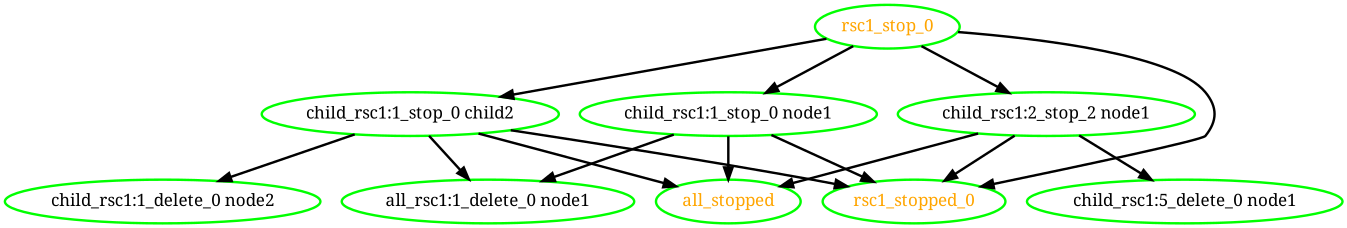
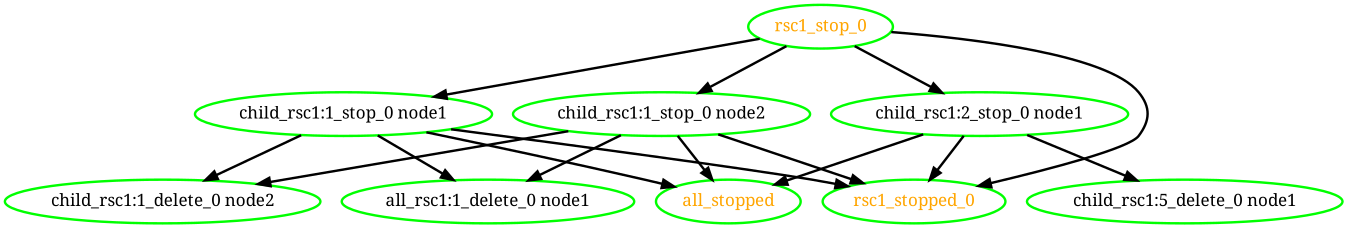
(410, 114) -> (662, 114)
(1046, 114) -> (980, 114)
none -> (259, 155)
